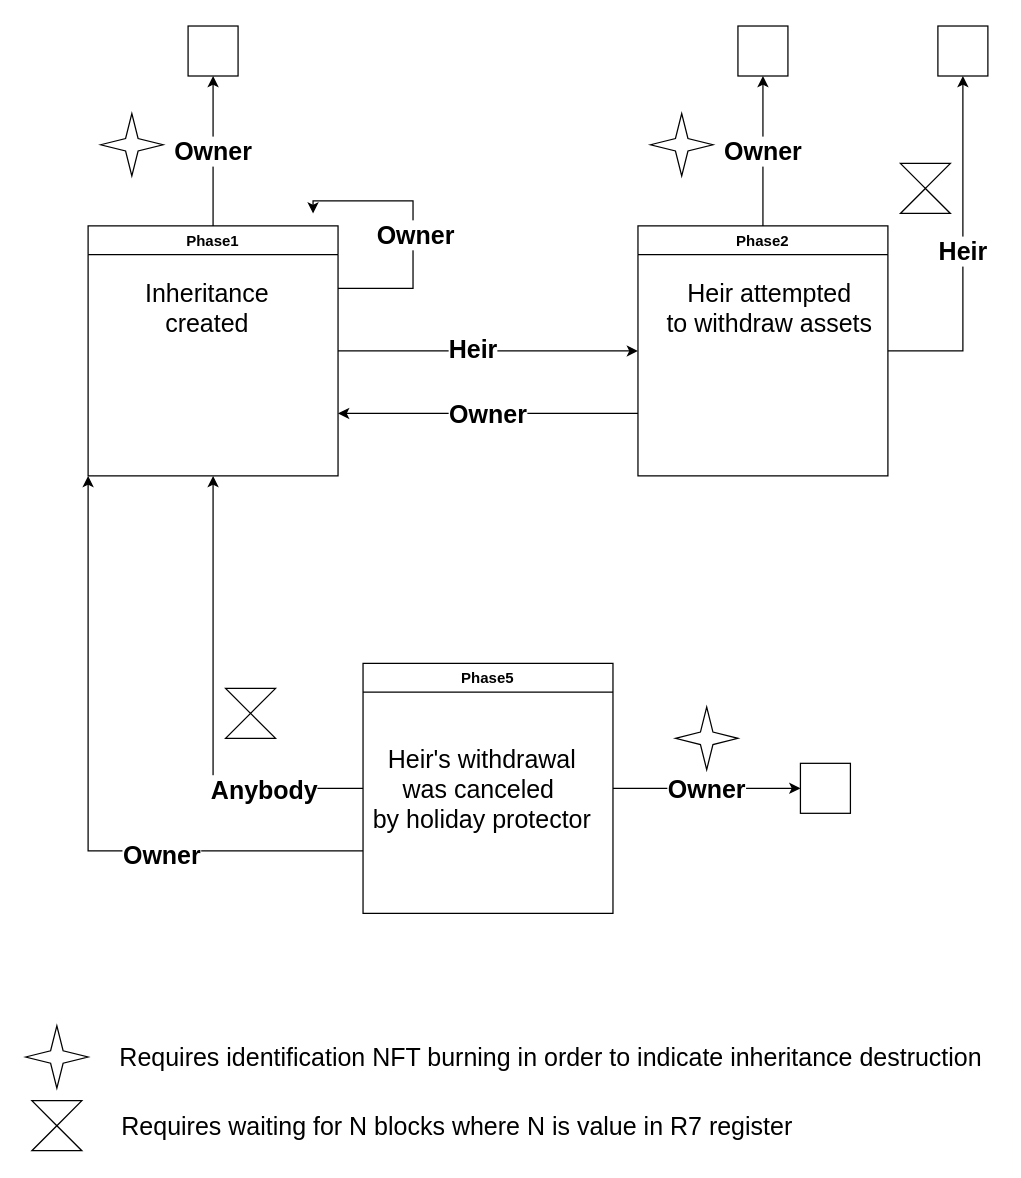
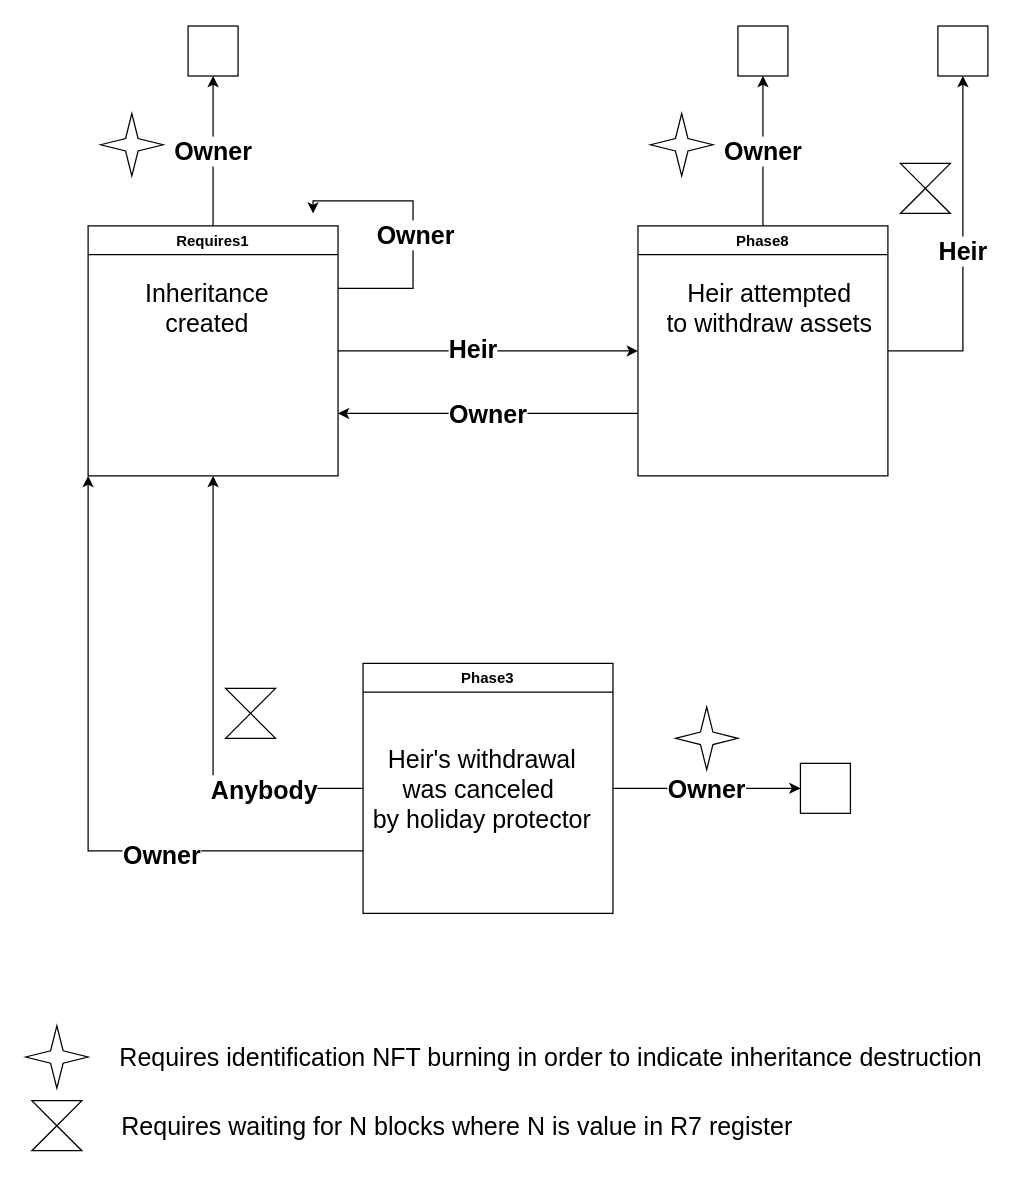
(213, 241) -> (213, 241)
(763, 241) -> (763, 241)
(488, 678) -> (488, 678)
